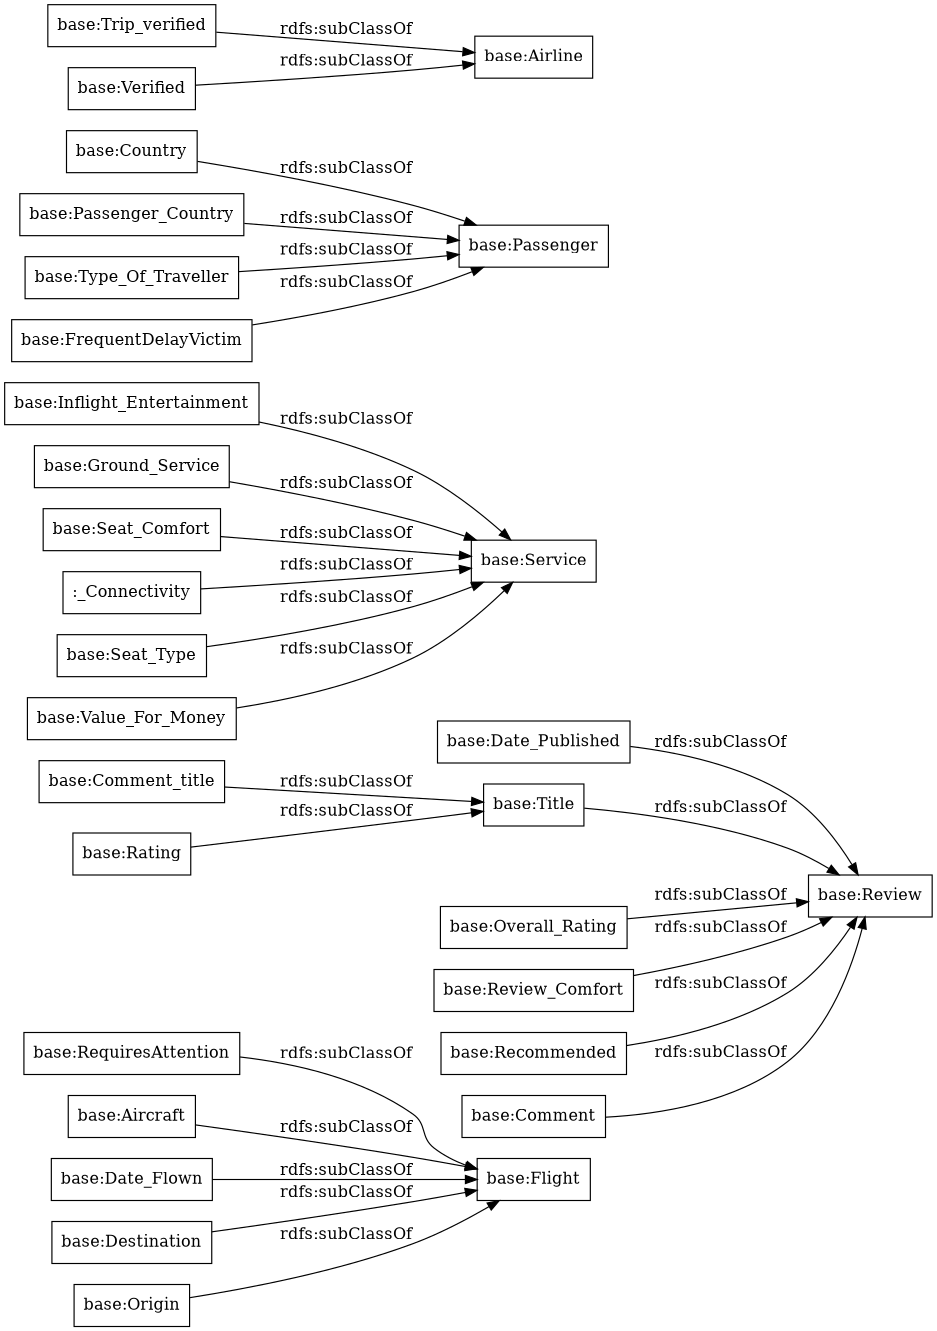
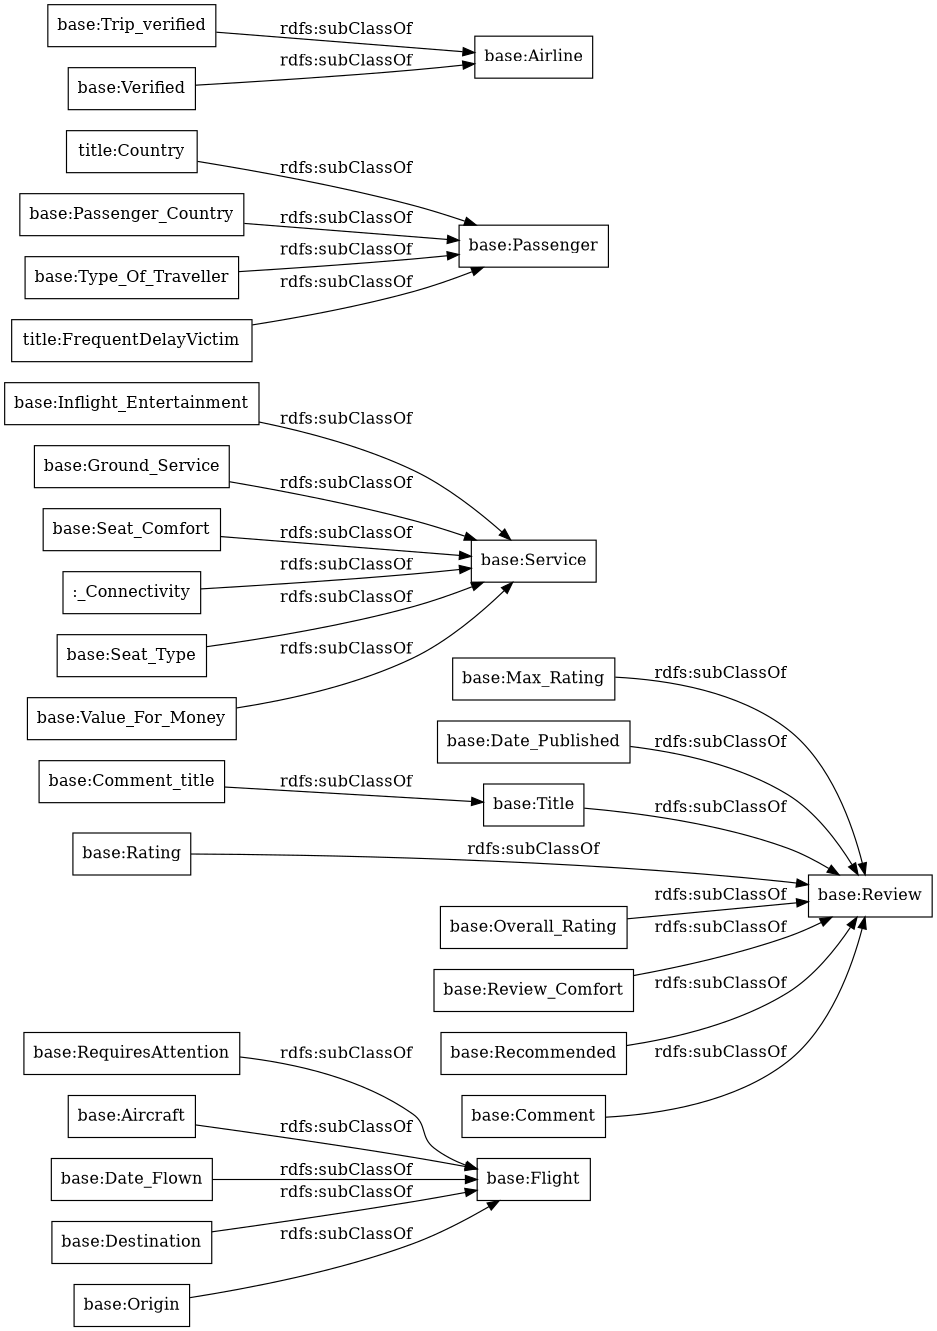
(132, 152) -> (132, 152)
(132, 341) -> (132, 341)
none -> (534, 679)
(331, 830) -> (494, 861)
